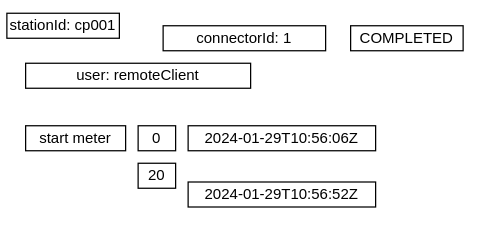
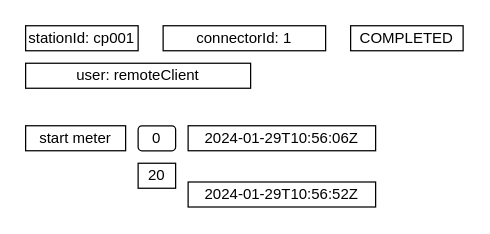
(63, 26) -> (82, 38)
(157, 138) -> (157, 138)
